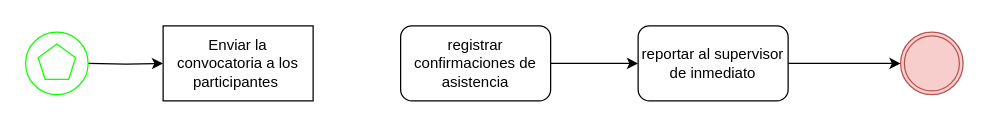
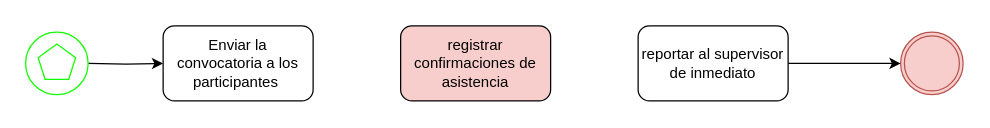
(238, 63) -> (238, 63)
(476, 63) -> (476, 63)
(590, 63) -> none
